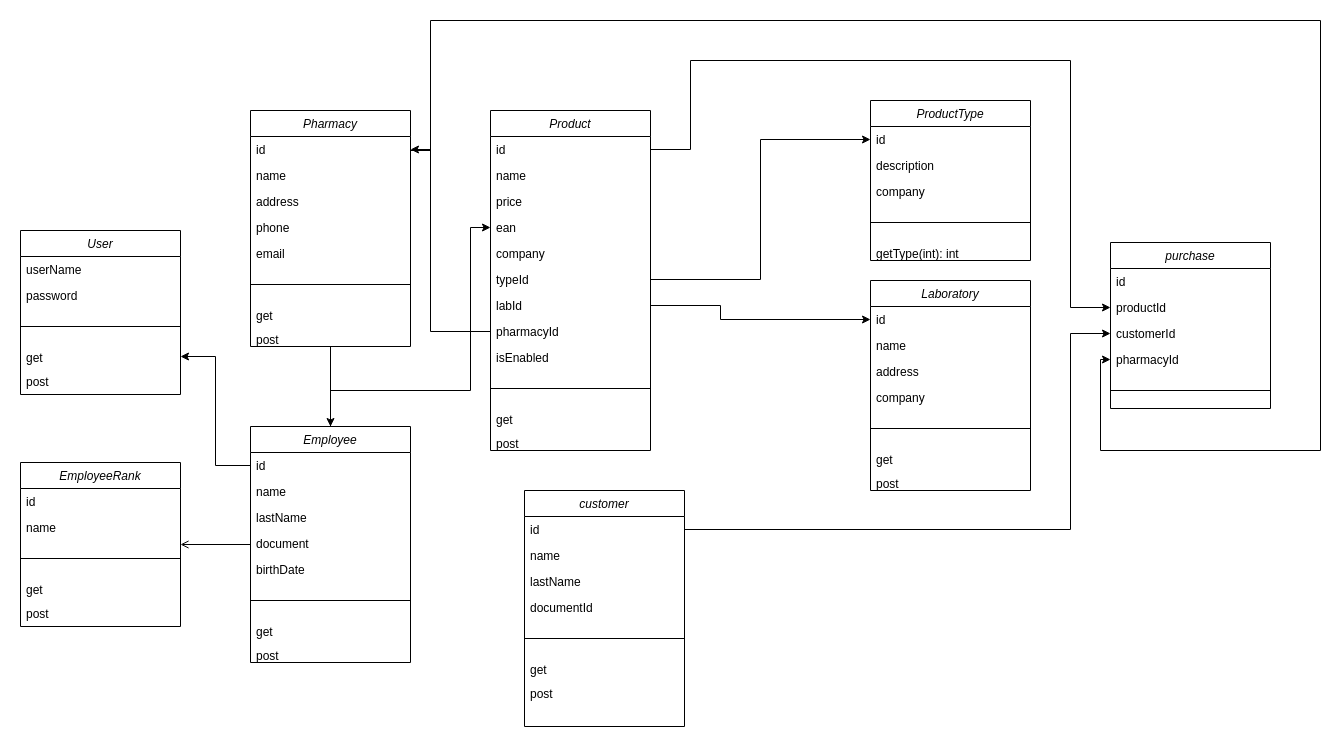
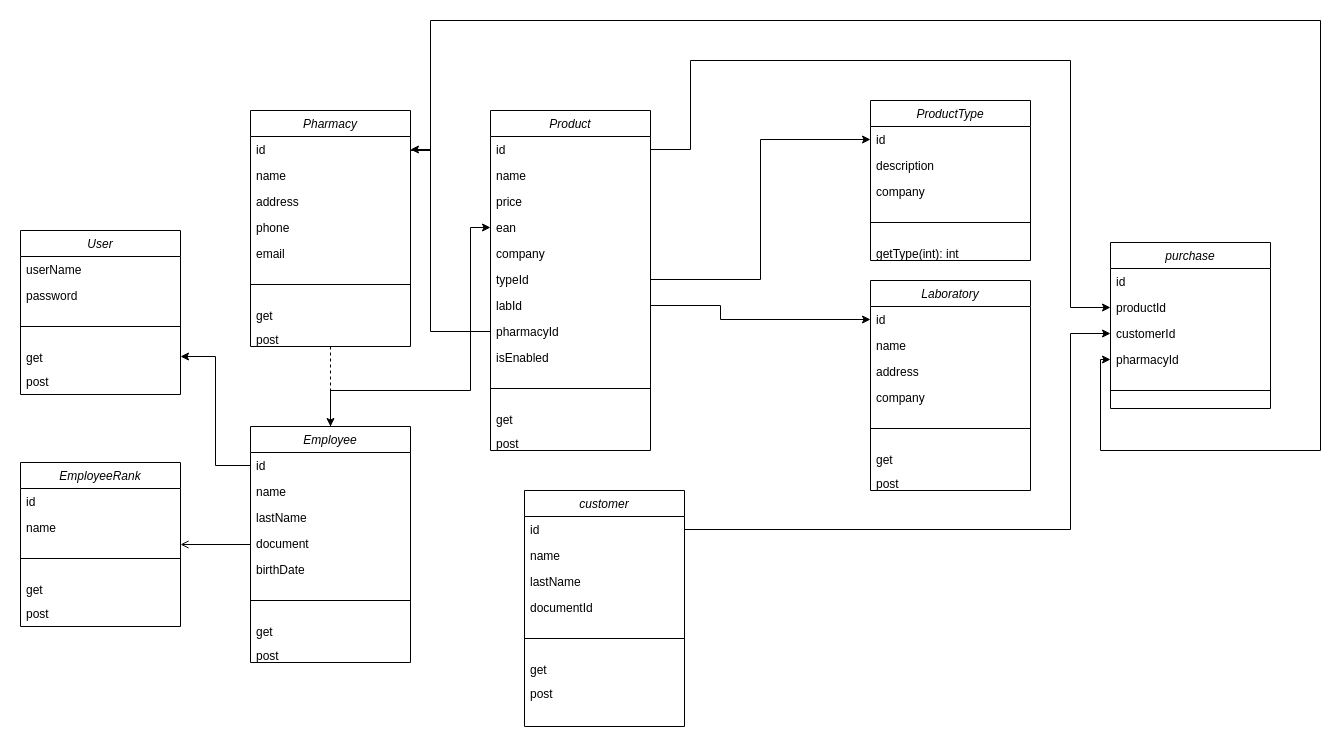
(331, 368) -> (331, 368)
